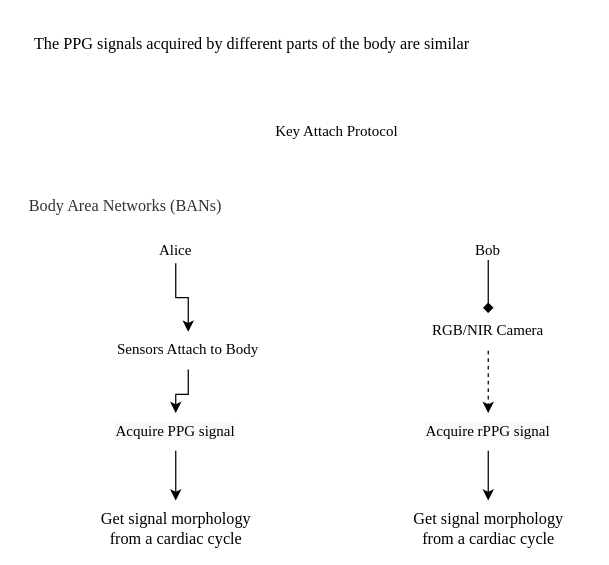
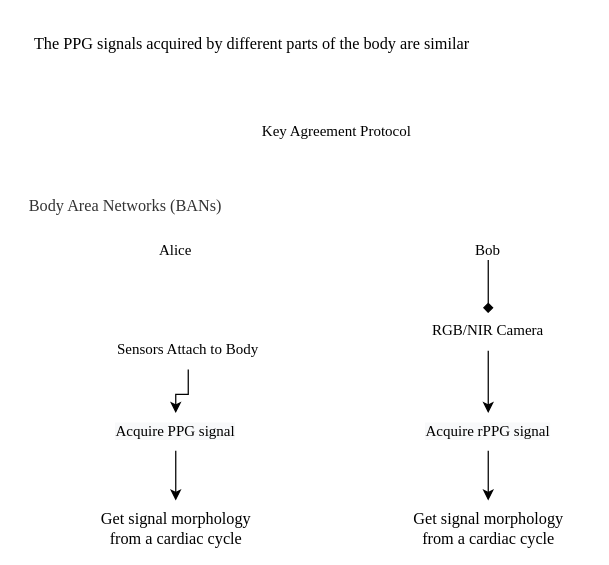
(337, 132) -> (337, 132)
(178, 298) -> none
(488, 378) -> (488, 378)
